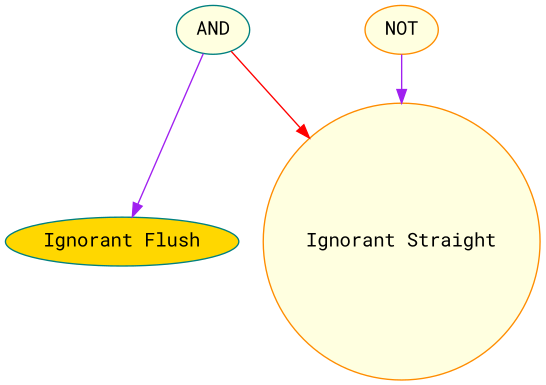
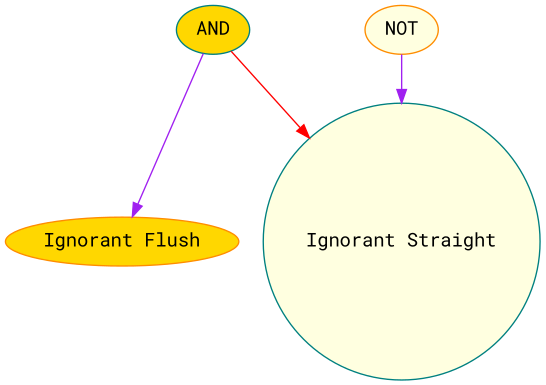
(213, 30) -> (213, 30)
(122, 242) -> (122, 242)
(402, 242) -> (402, 242)
